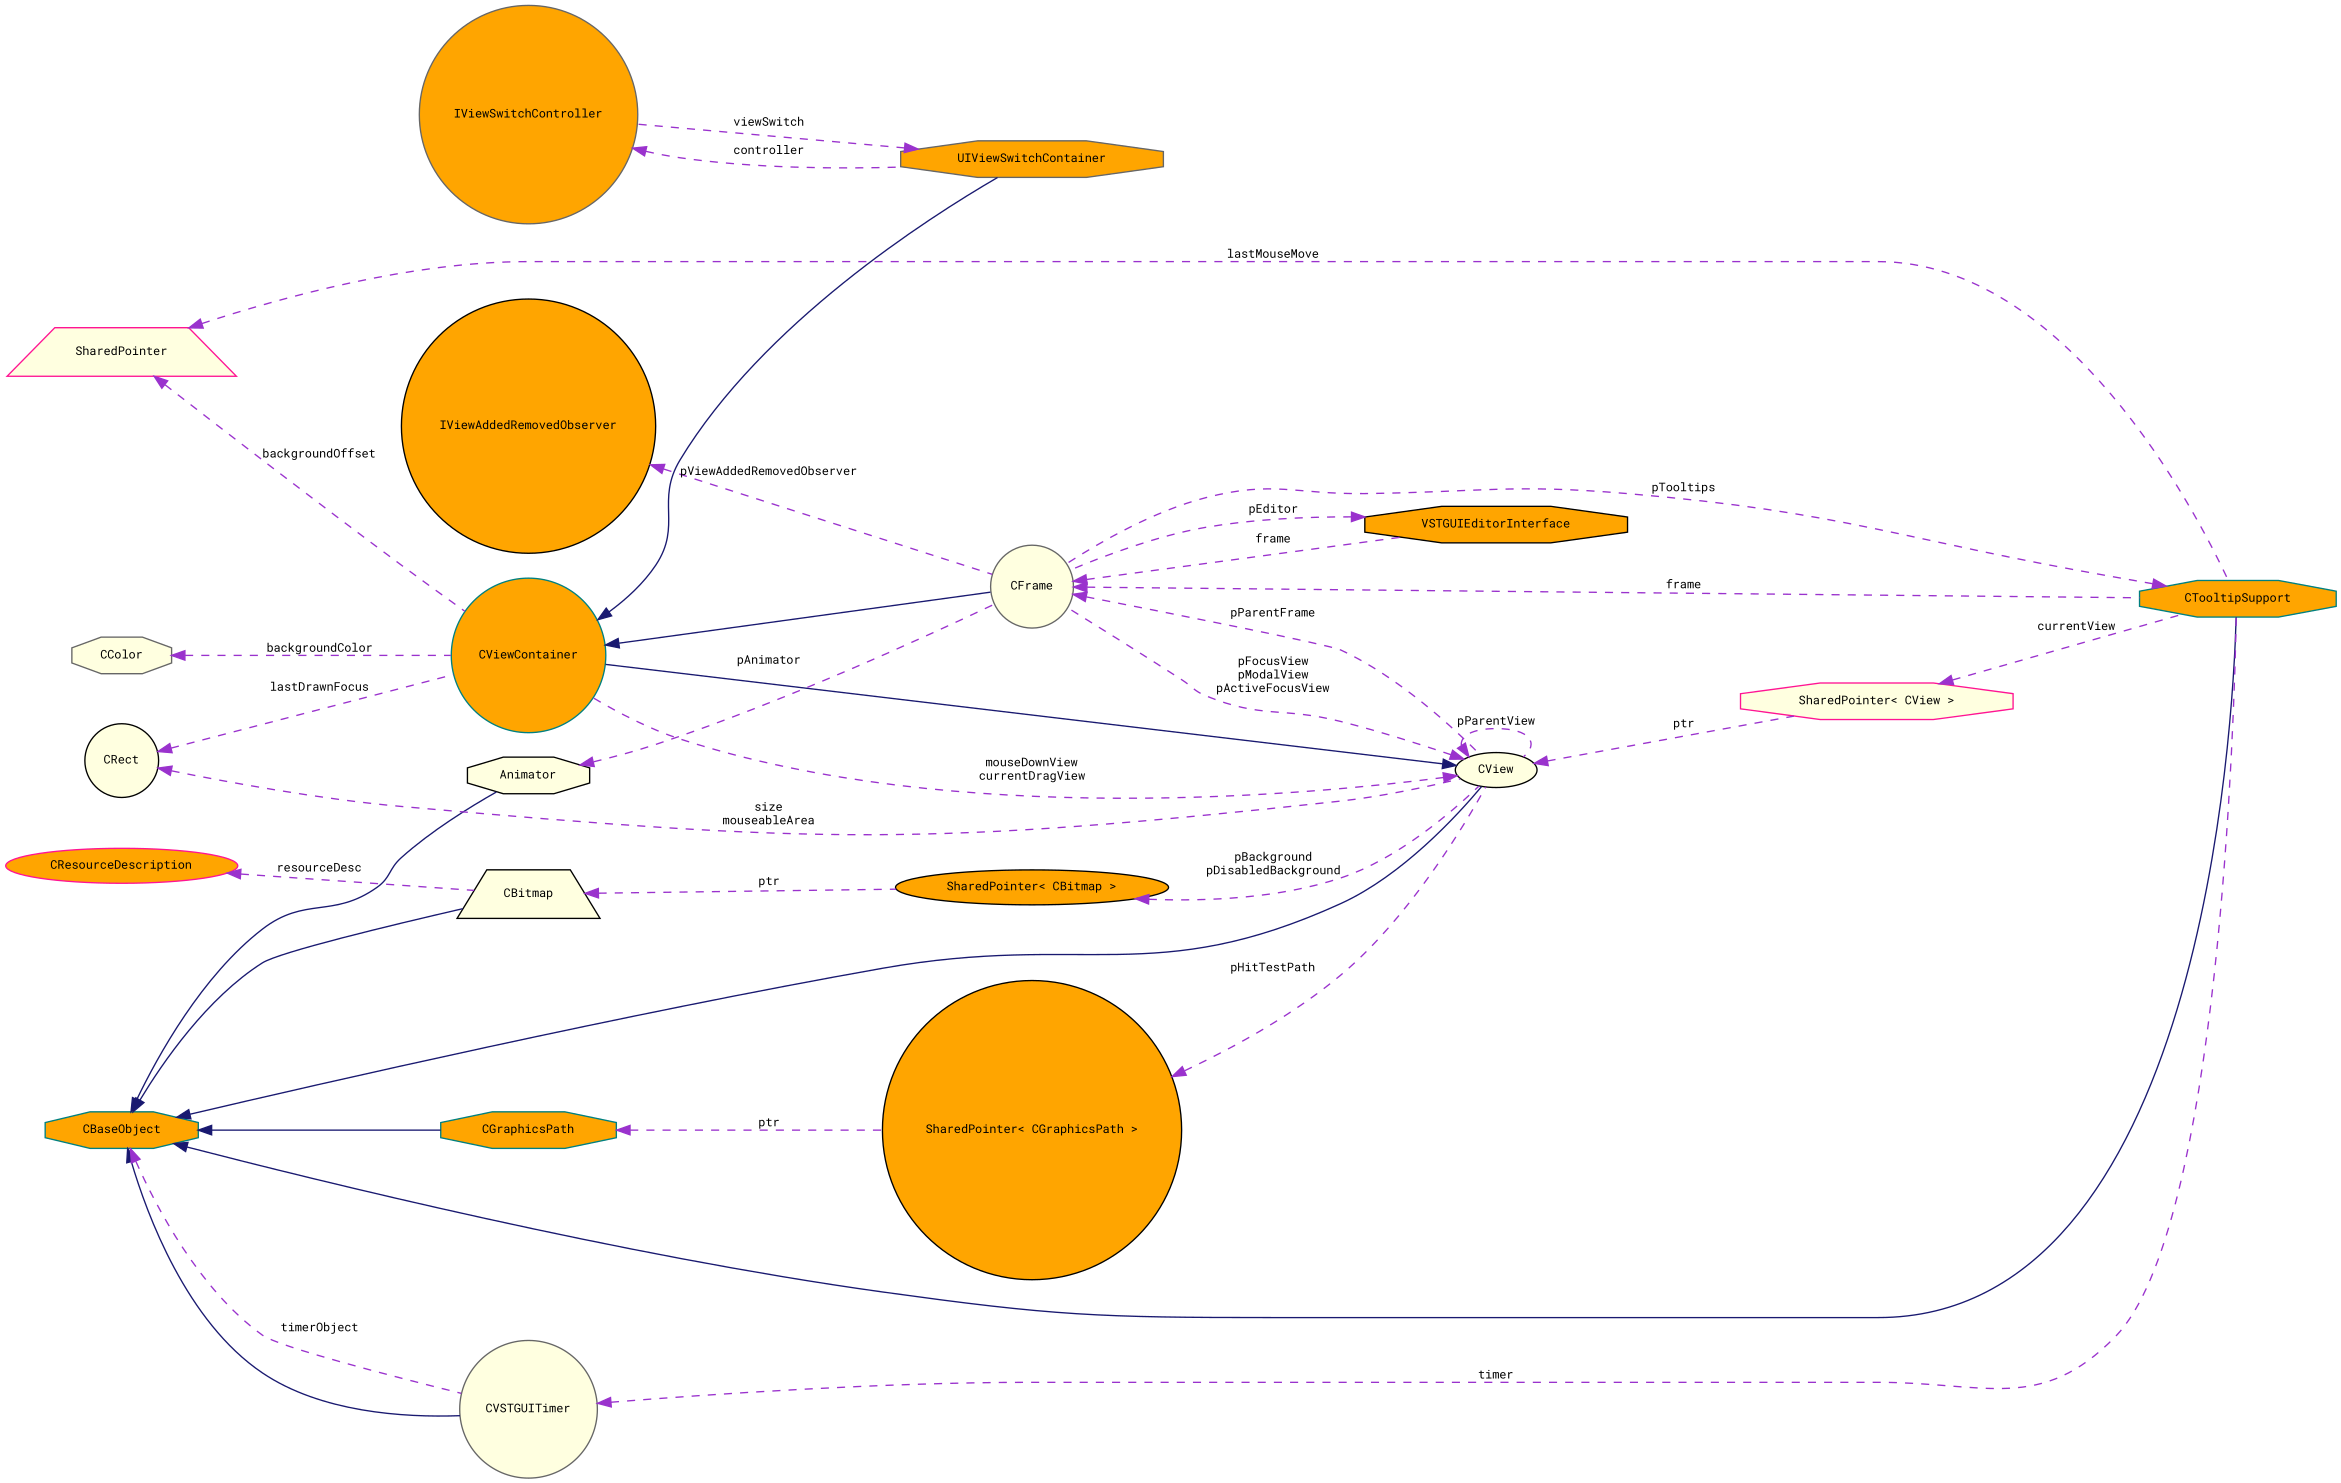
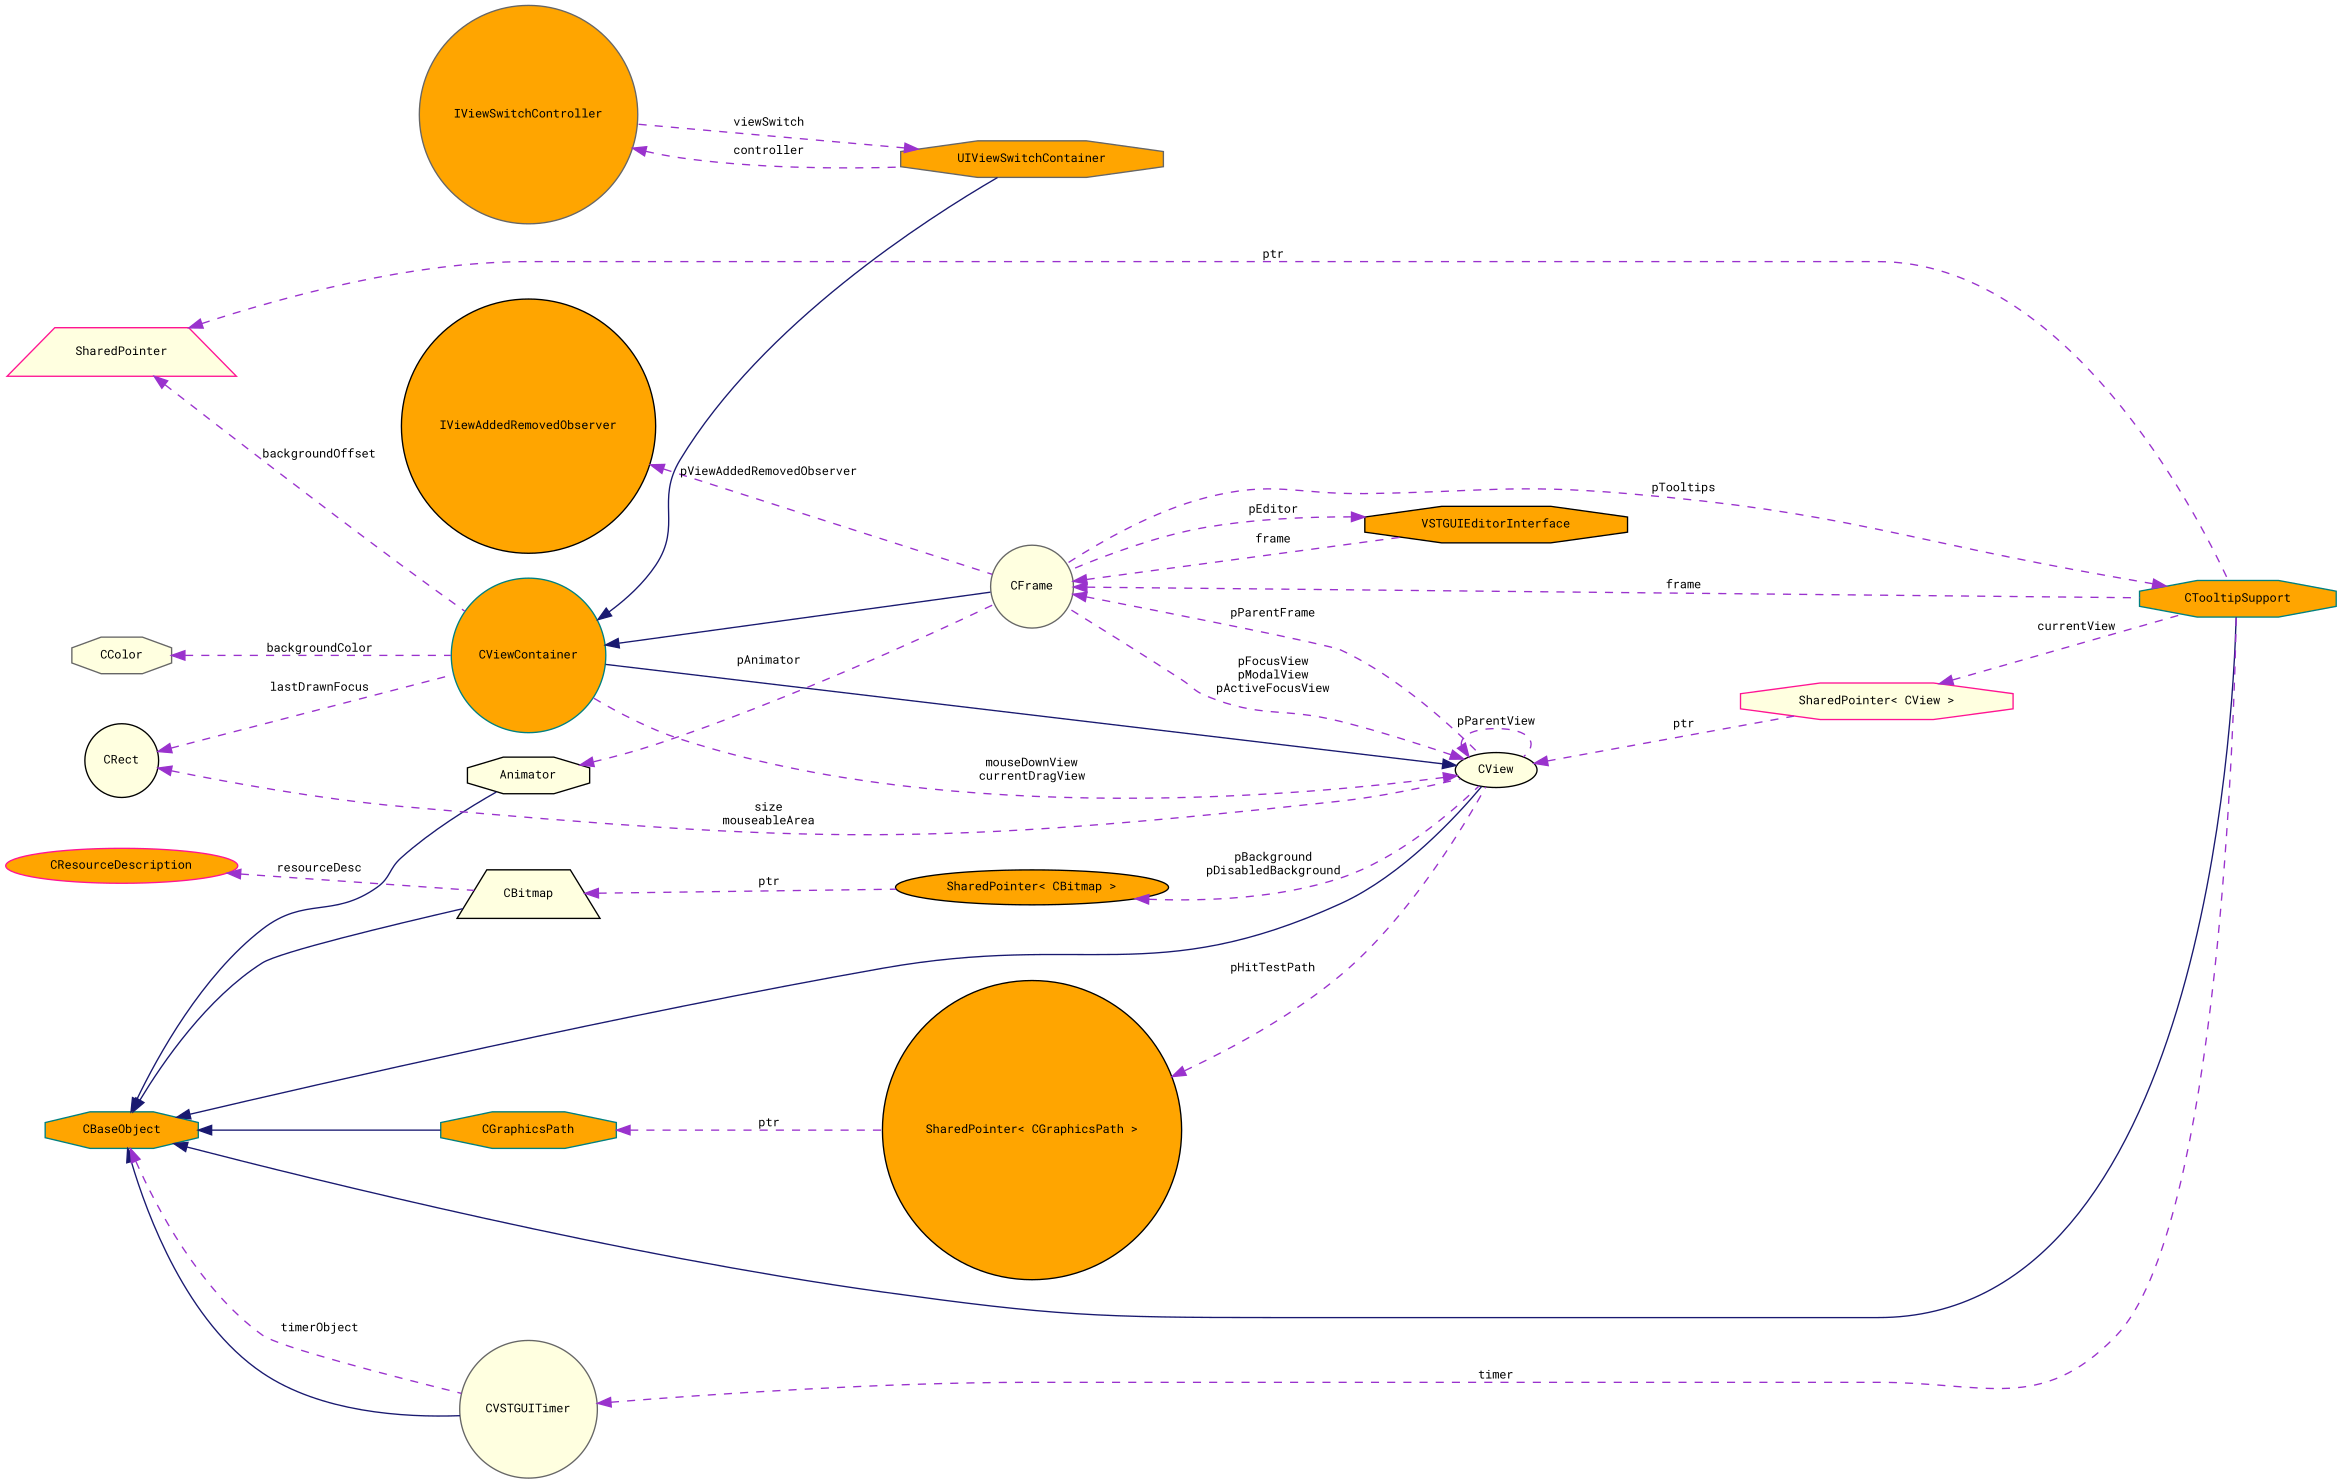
(1273, 255) -> (1273, 255)
